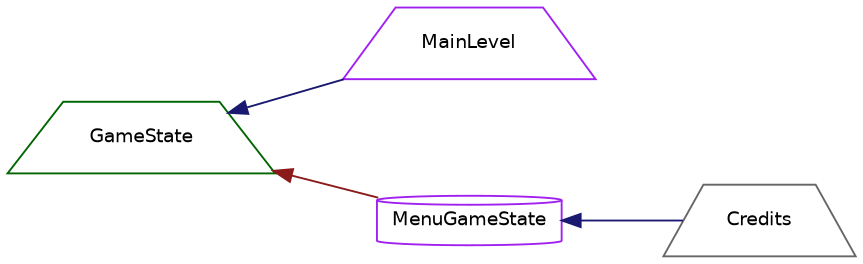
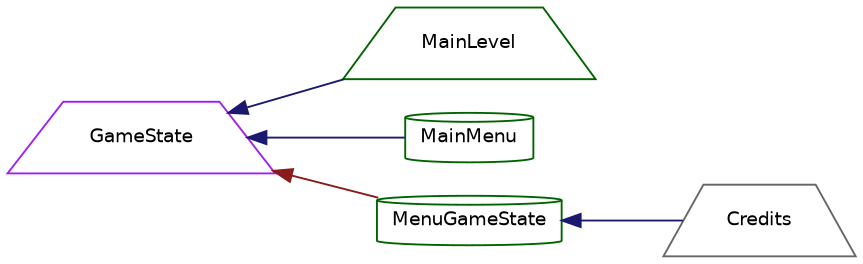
(469, 43) -> (469, 43)
(141, 138) -> (141, 138)
none -> (469, 138)
(469, 221) -> (469, 221)
